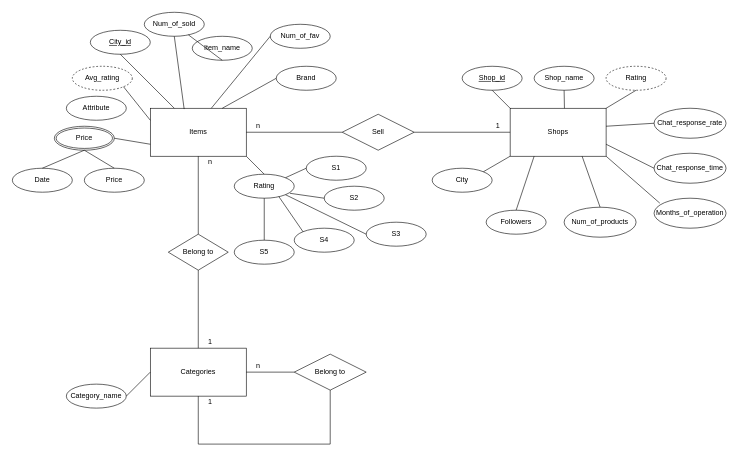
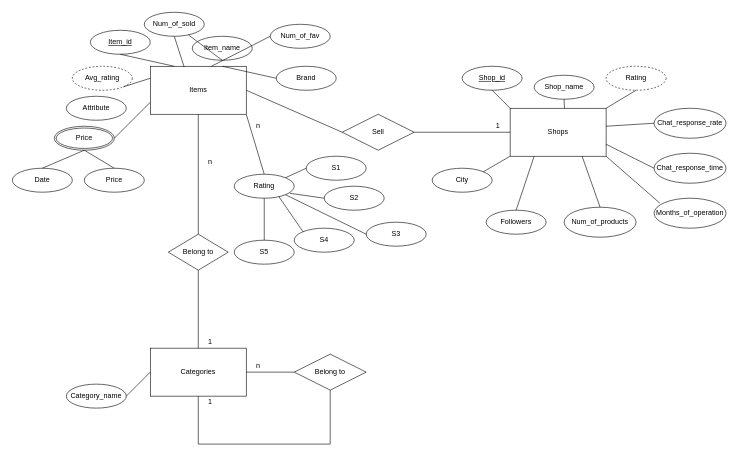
(120, 42) -> (120, 42)
(564, 78) -> (564, 87)
(198, 132) -> (198, 90)
